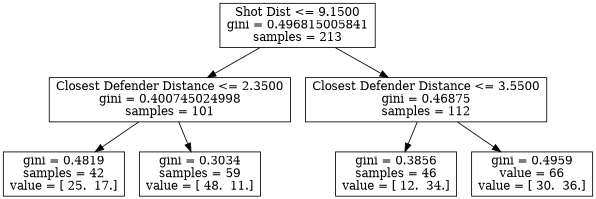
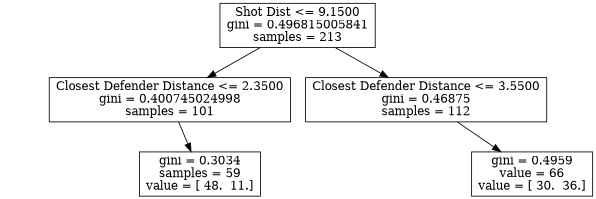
(64, 174) -> none
(396, 174) -> none
